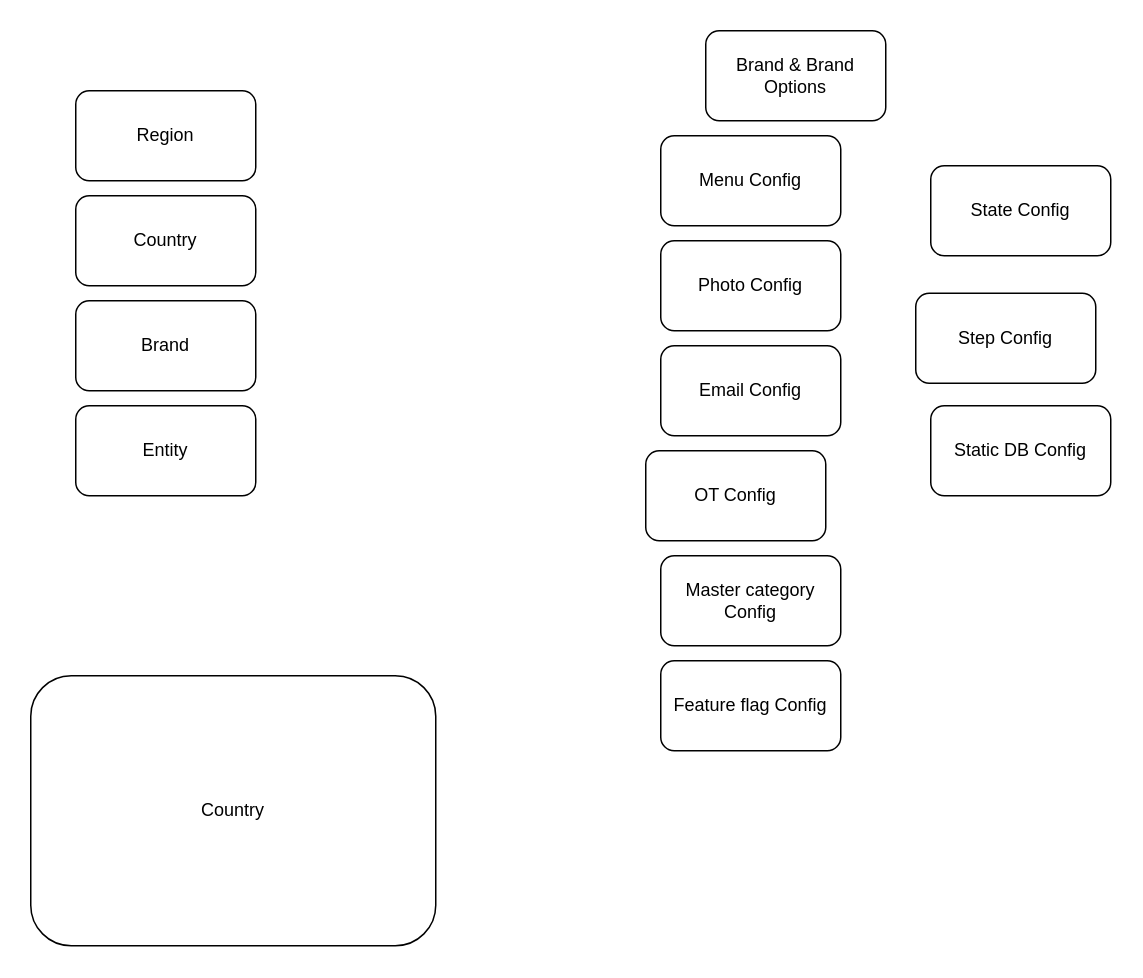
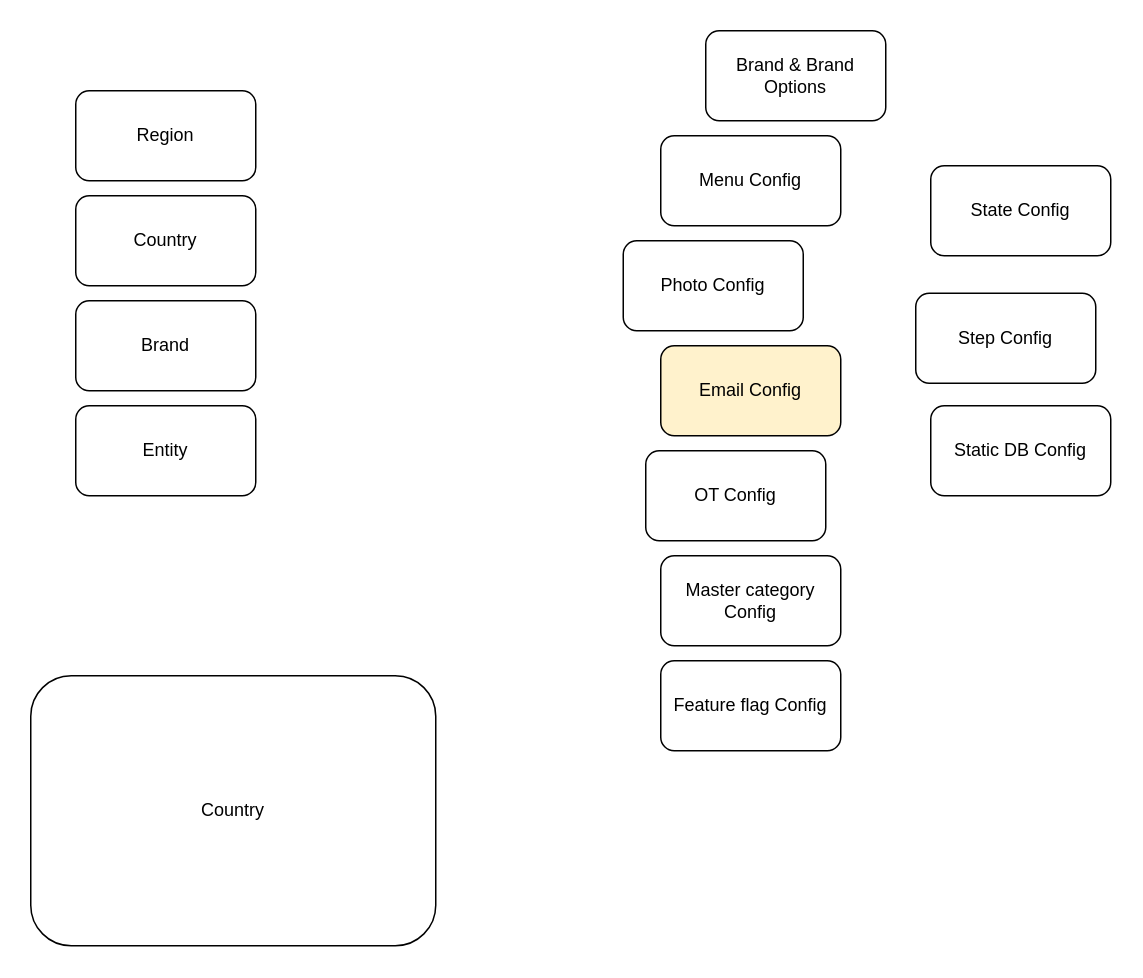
(751, 286) -> (713, 286)
(751, 391) -> (751, 391)
